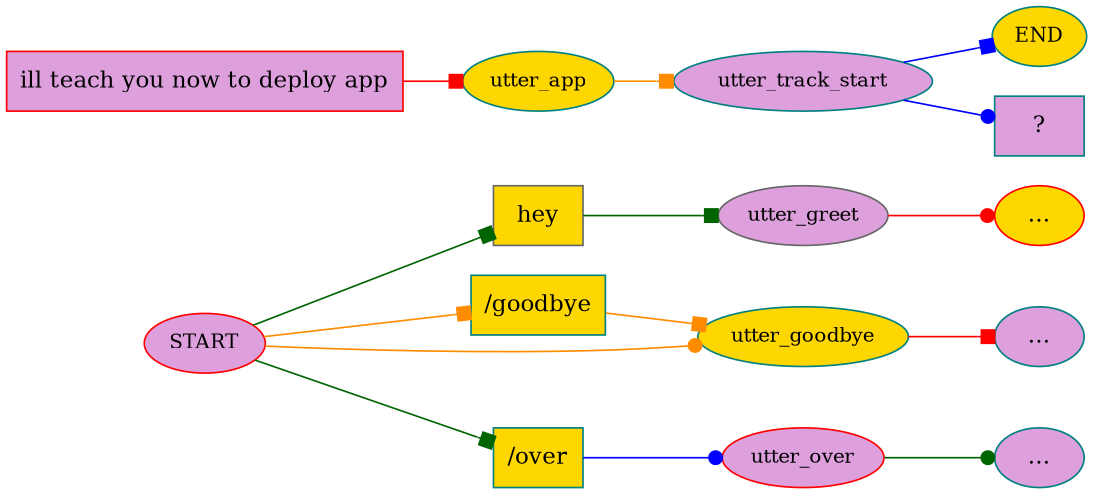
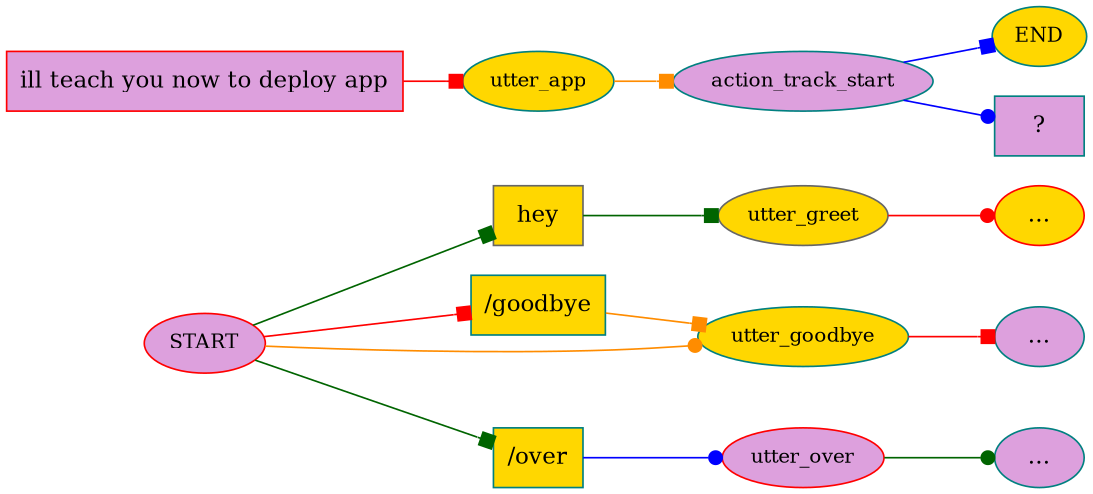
(803, 81) -> (803, 81)
(803, 216) -> (803, 216)
(359, 326) -> (359, 326)
